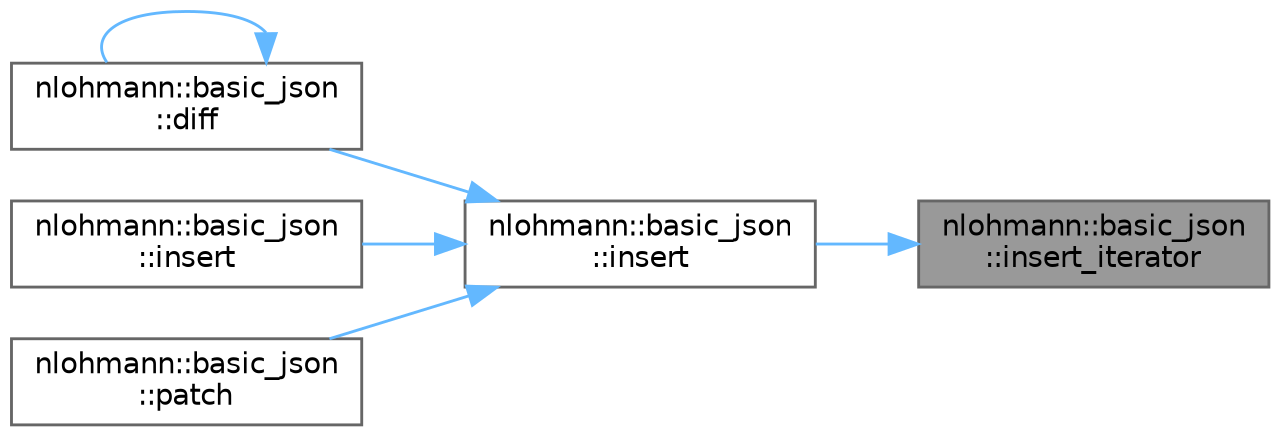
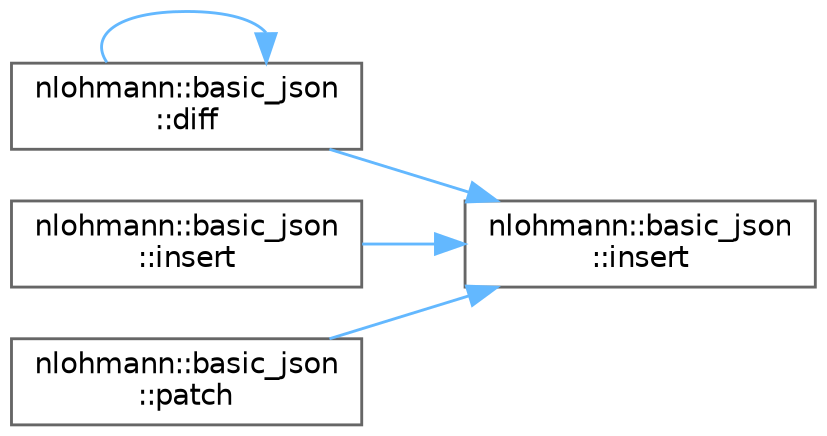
(1094, 244) -> none
